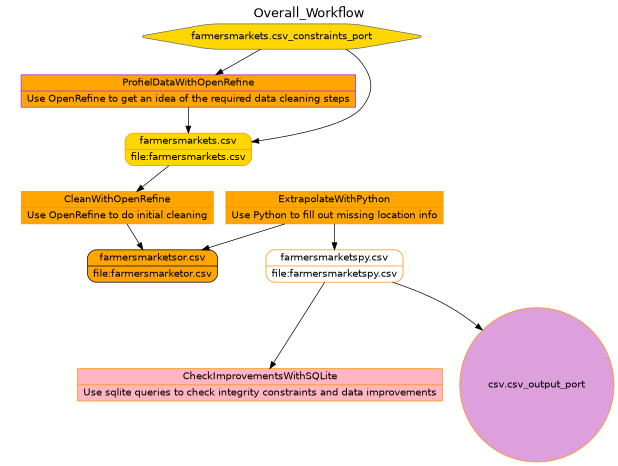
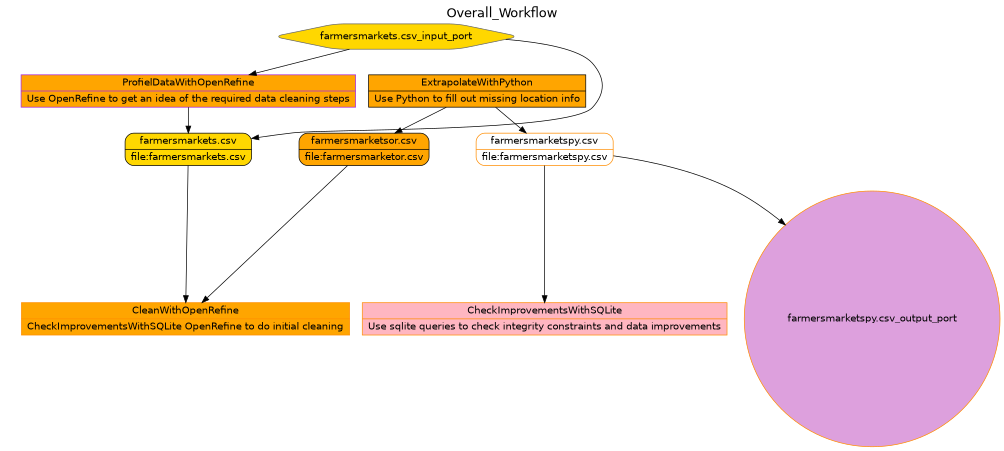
(282, 37) -> (396, 37)
(188, 149) -> (188, 149)
(335, 208) -> (477, 91)
(117, 215) -> (186, 327)
(133, 234) -> (277, 232)
(537, 385) -> (872, 319)
